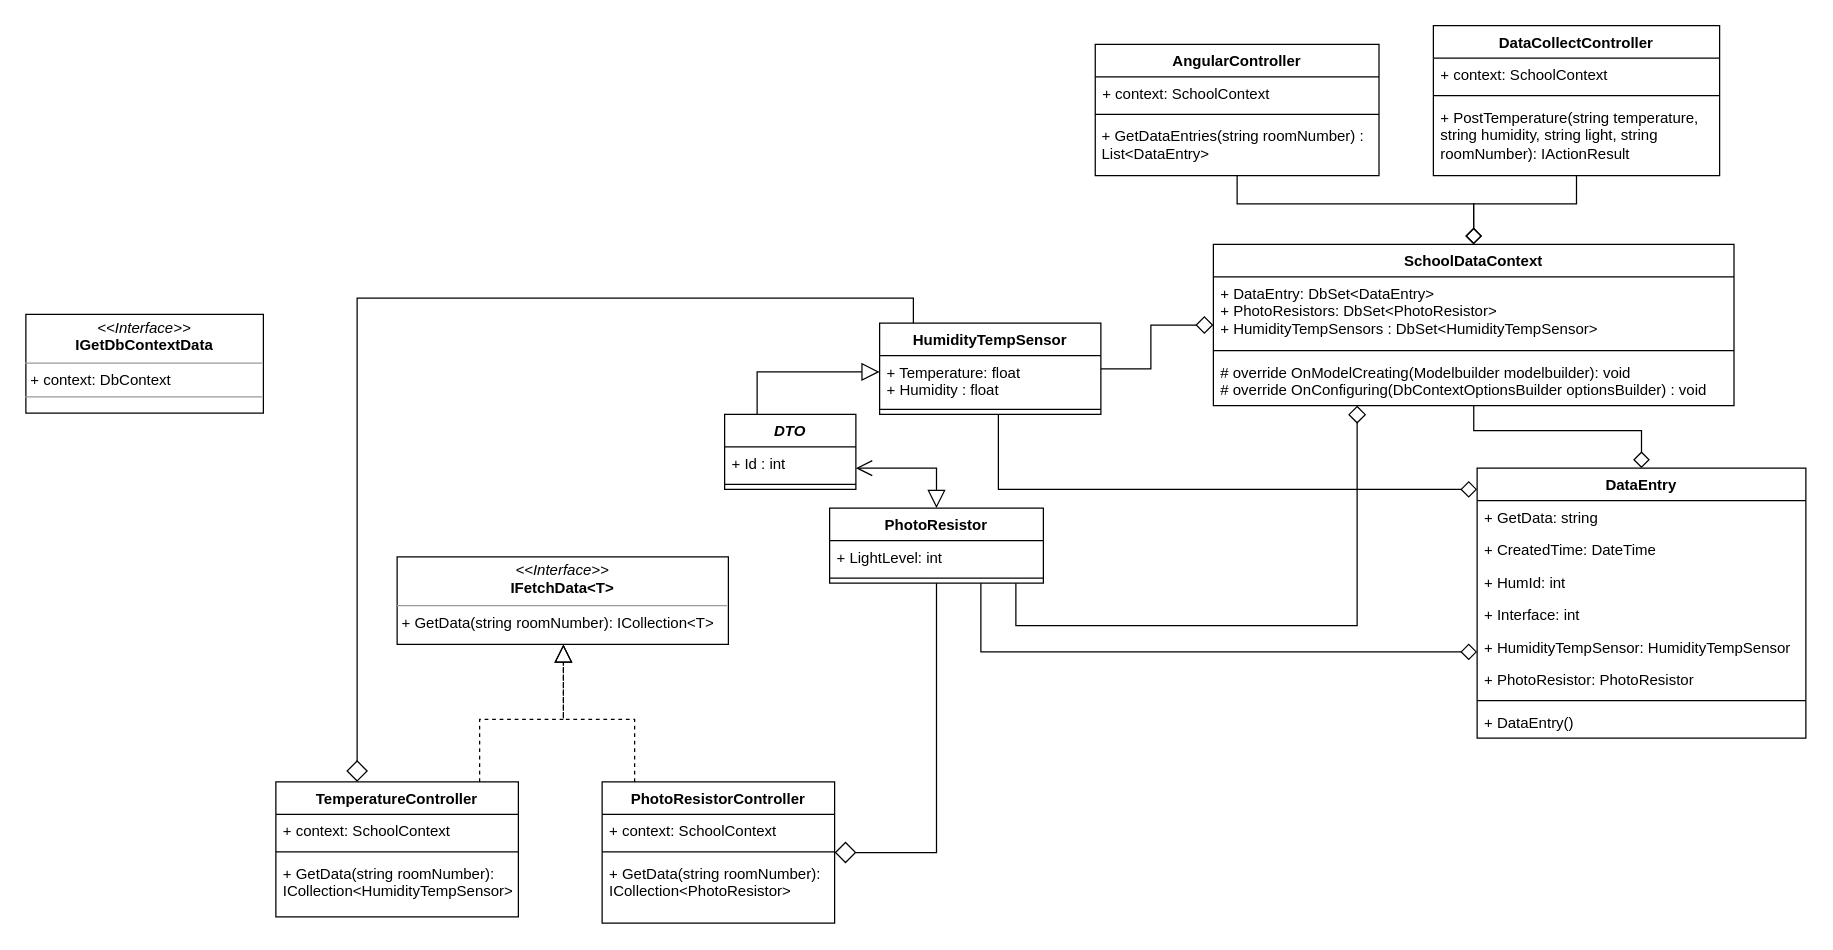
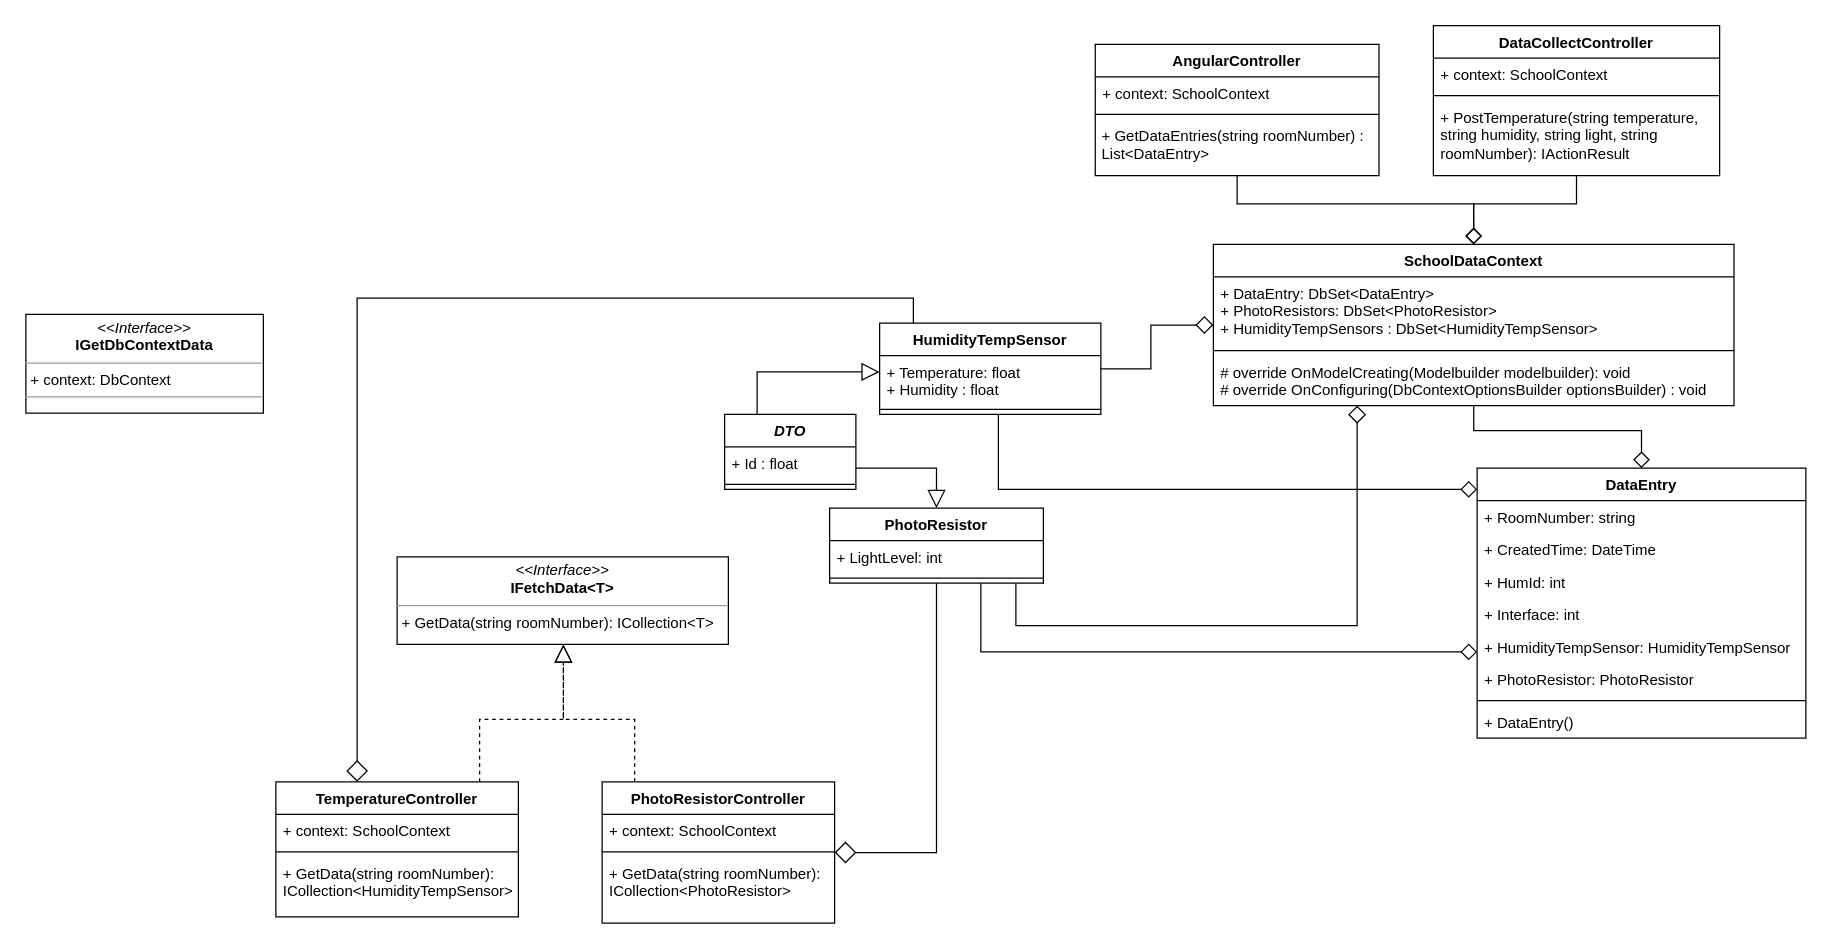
(764, 464) -> (772, 464)
(861, 468) -> (861, 468)
(1547, 518) -> (1560, 518)
